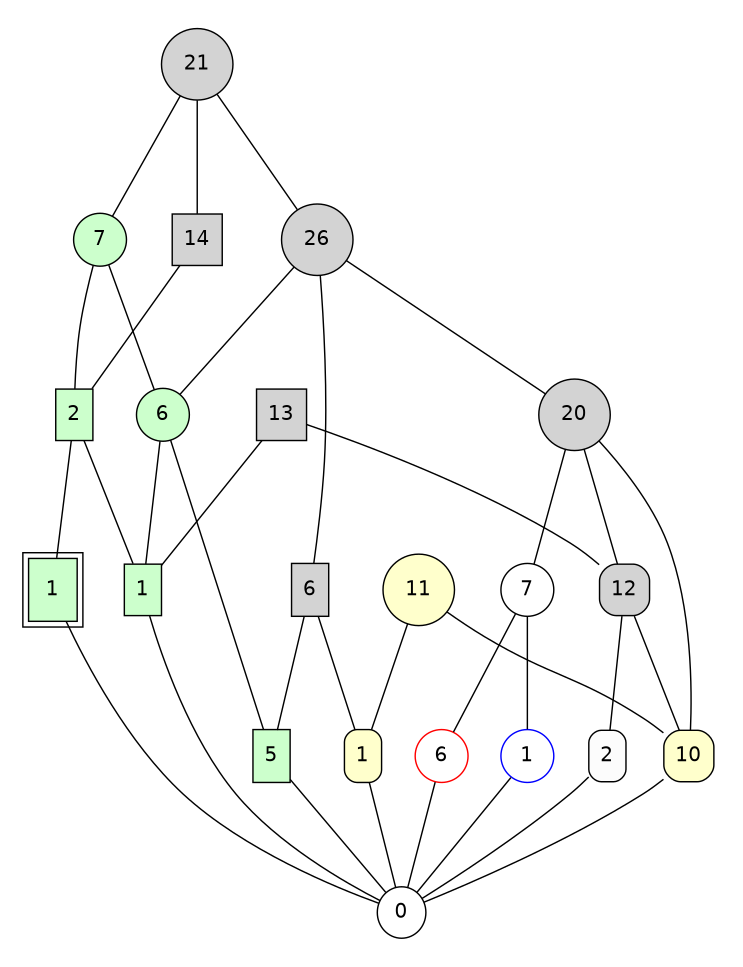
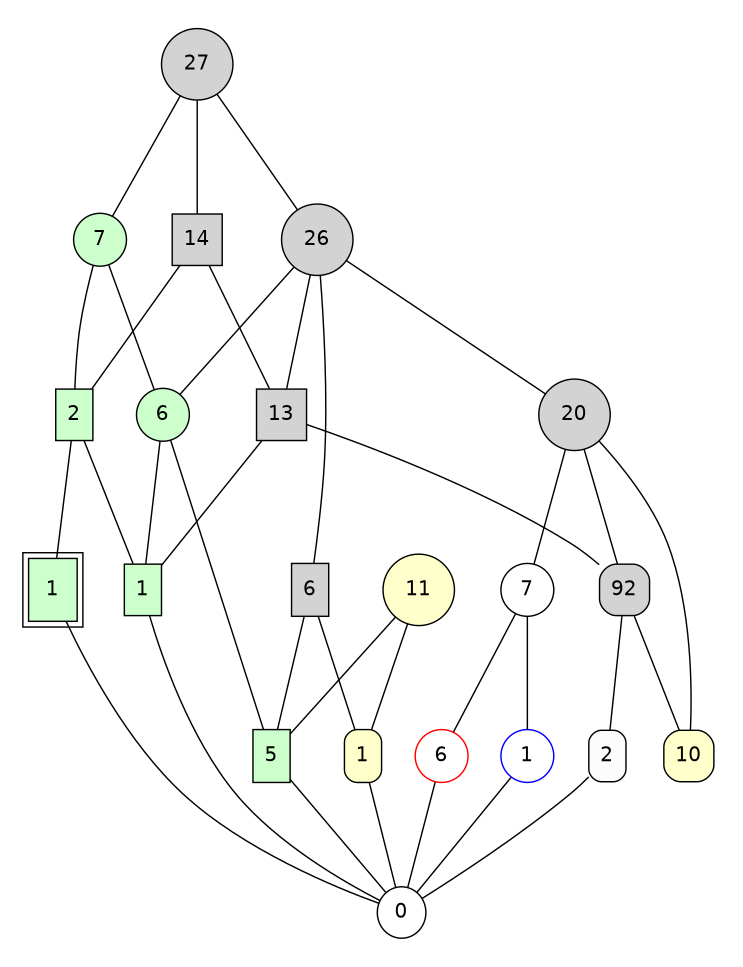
(197, 64) -> (197, 64)
none -> (235, 318)
none -> (298, 332)
(625, 590) -> (625, 590)
(555, 673) -> (346, 672)
(547, 847) -> none
